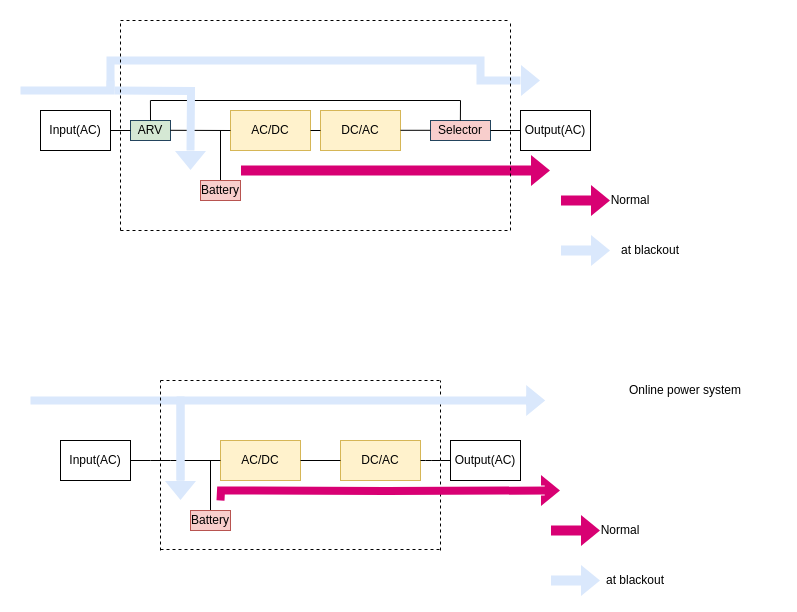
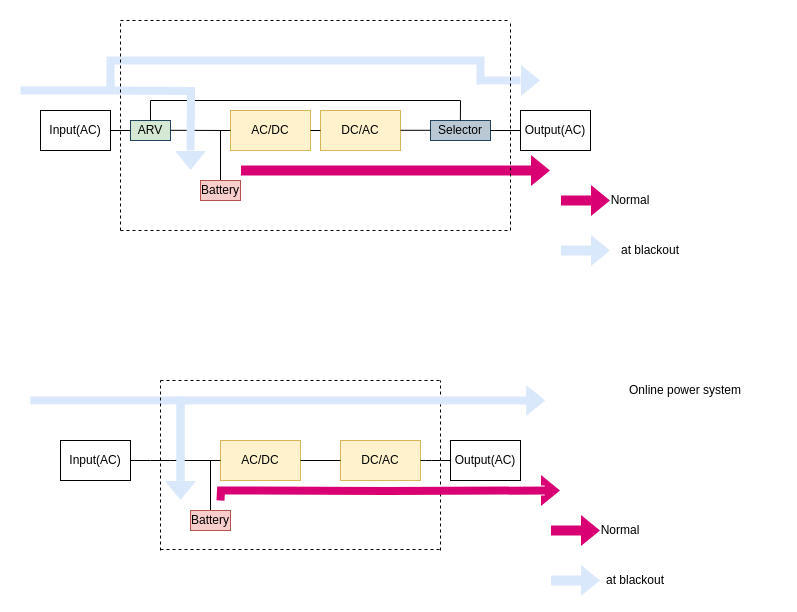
(461, 131) -> (461, 131)
